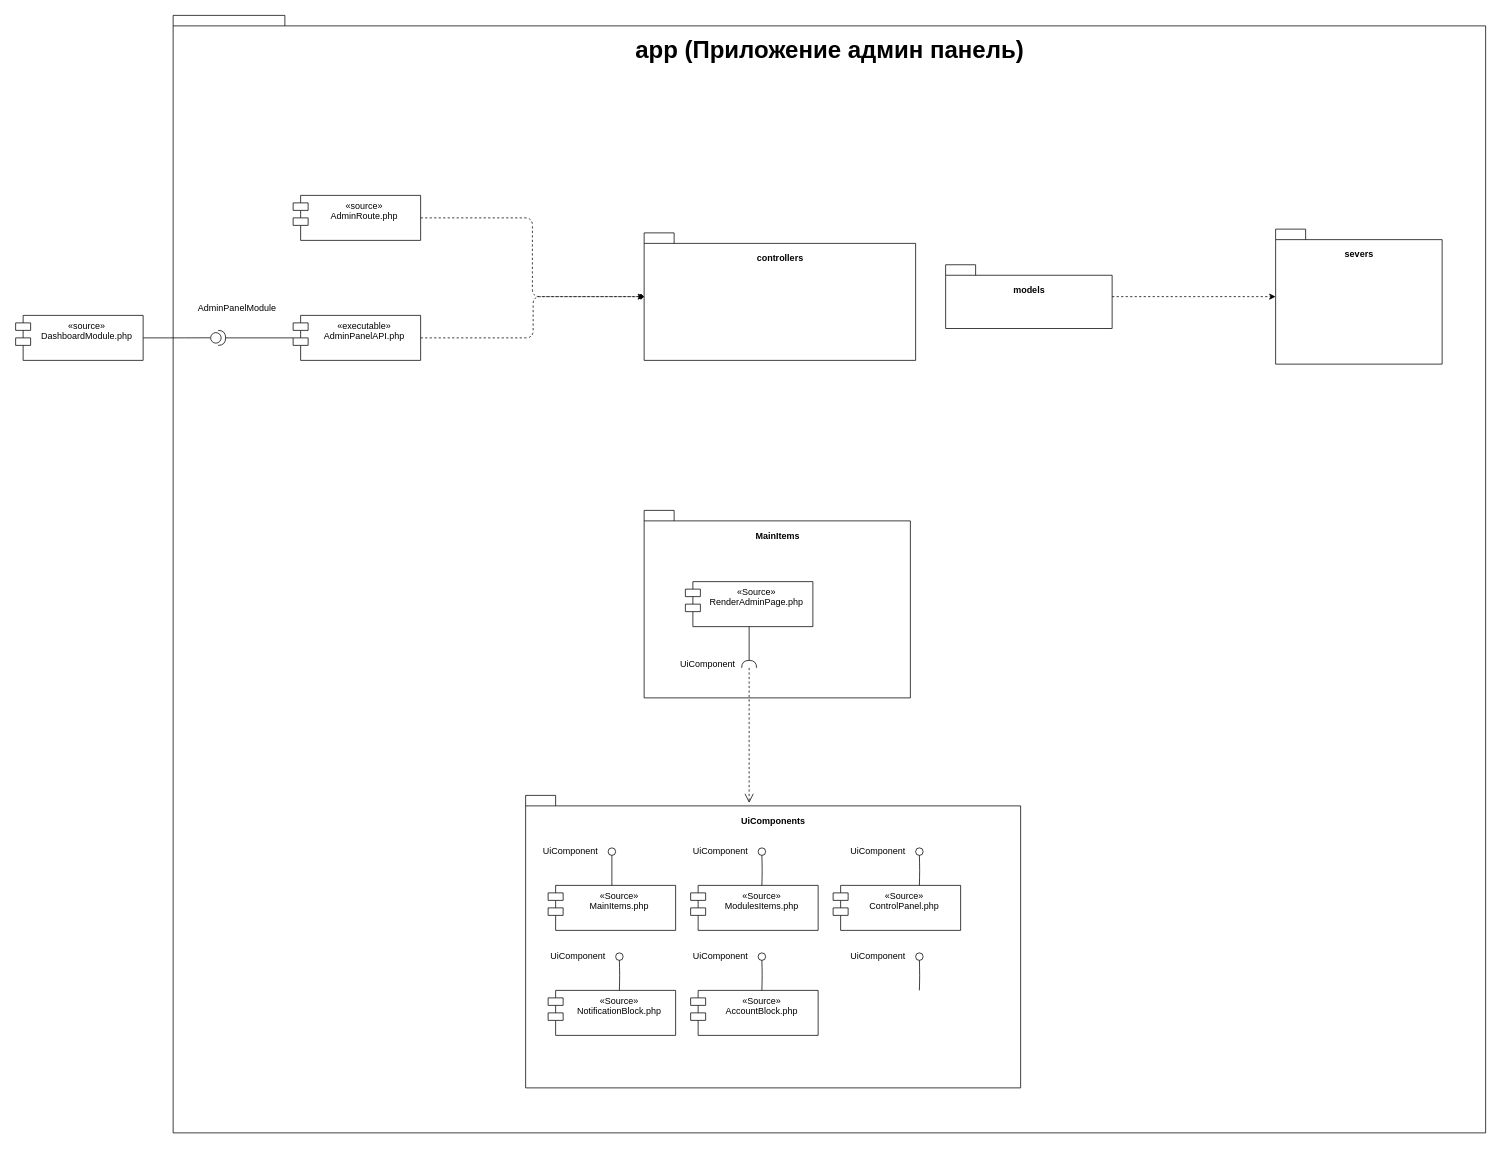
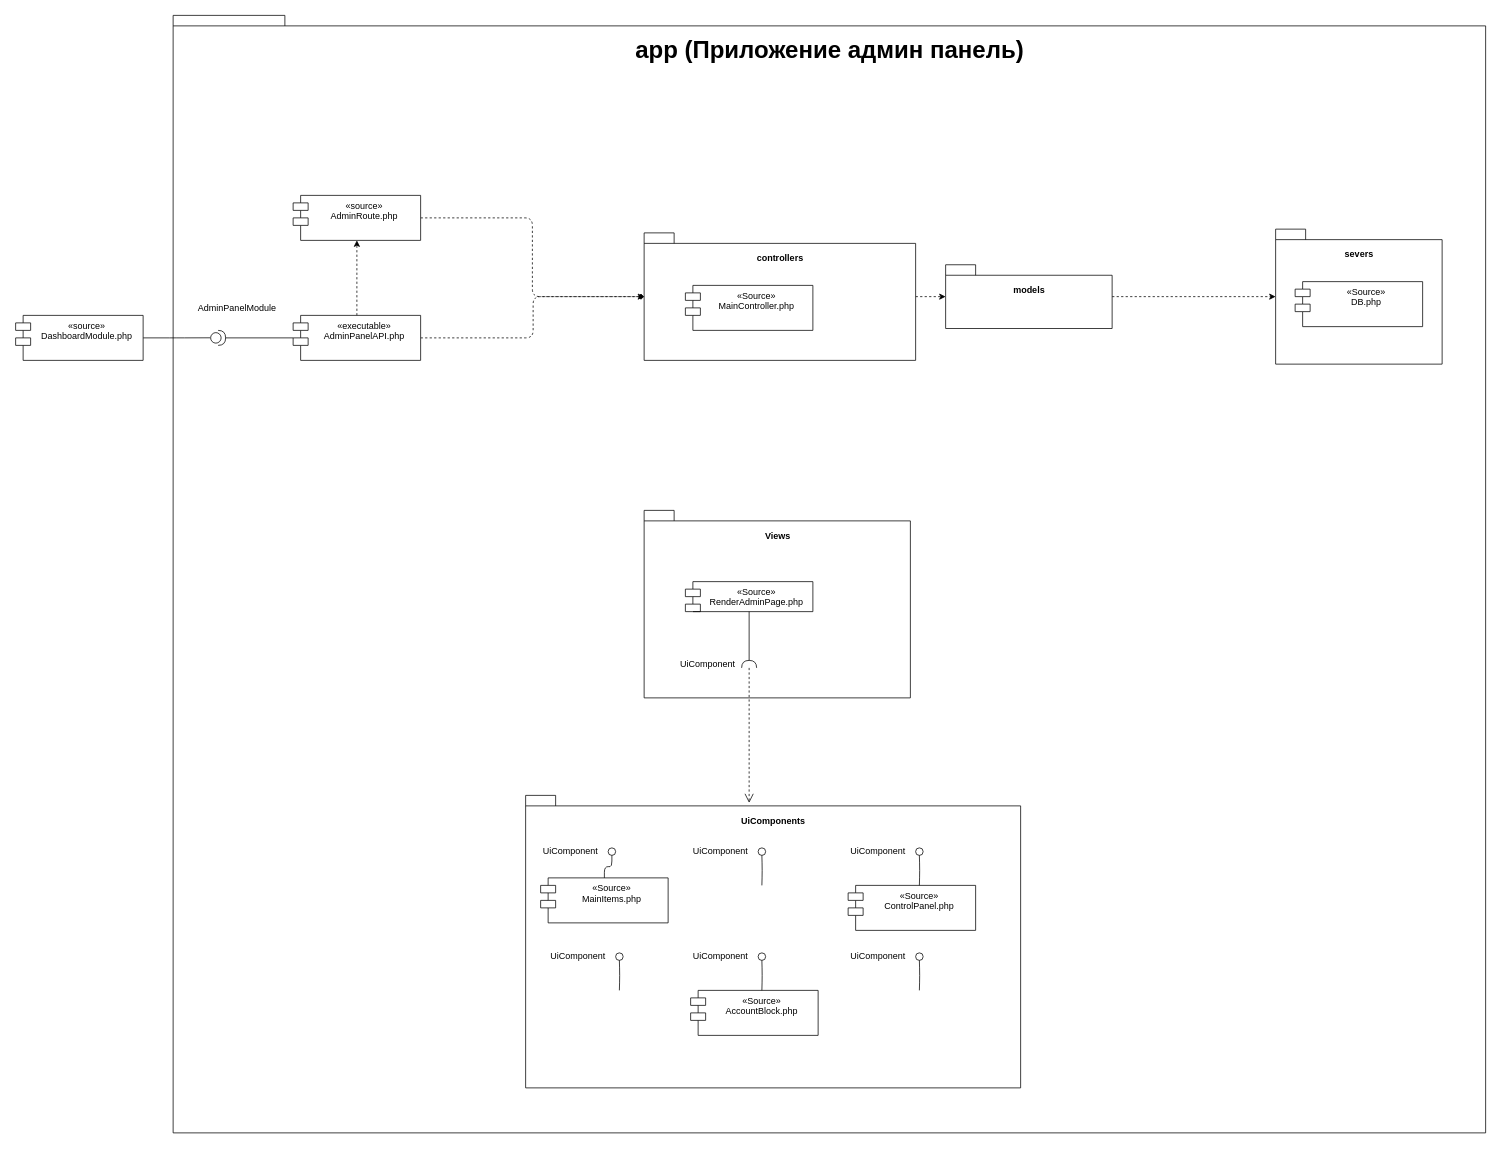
none -> (357, 247)
none -> (927, 297)
none -> (1359, 304)
none -> (749, 308)
(778, 536) -> (778, 536)
(749, 604) -> (749, 597)
(612, 908) -> (604, 900)
(754, 908) -> none
(897, 908) -> (912, 908)
(612, 1013) -> none
